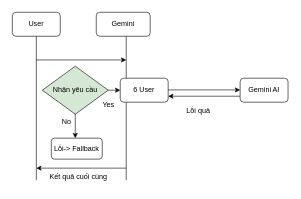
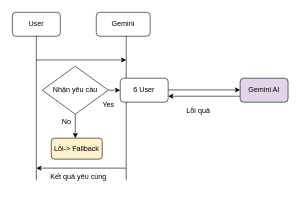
(75, 90) -> (75, 90)
(264, 90) -> (264, 90)
(77, 149) -> (77, 149)
(79, 177) -> (79, 177)
